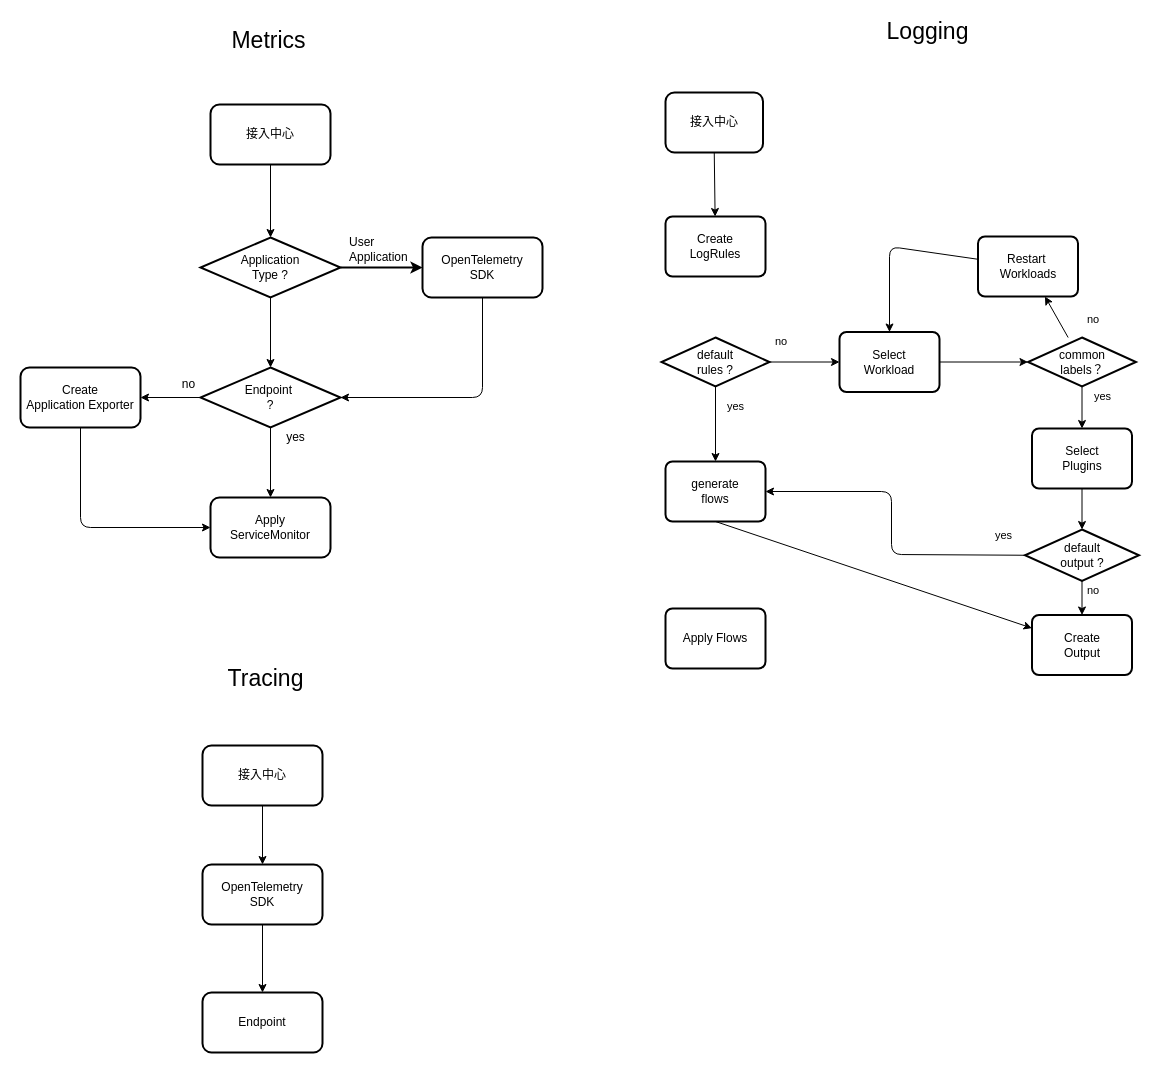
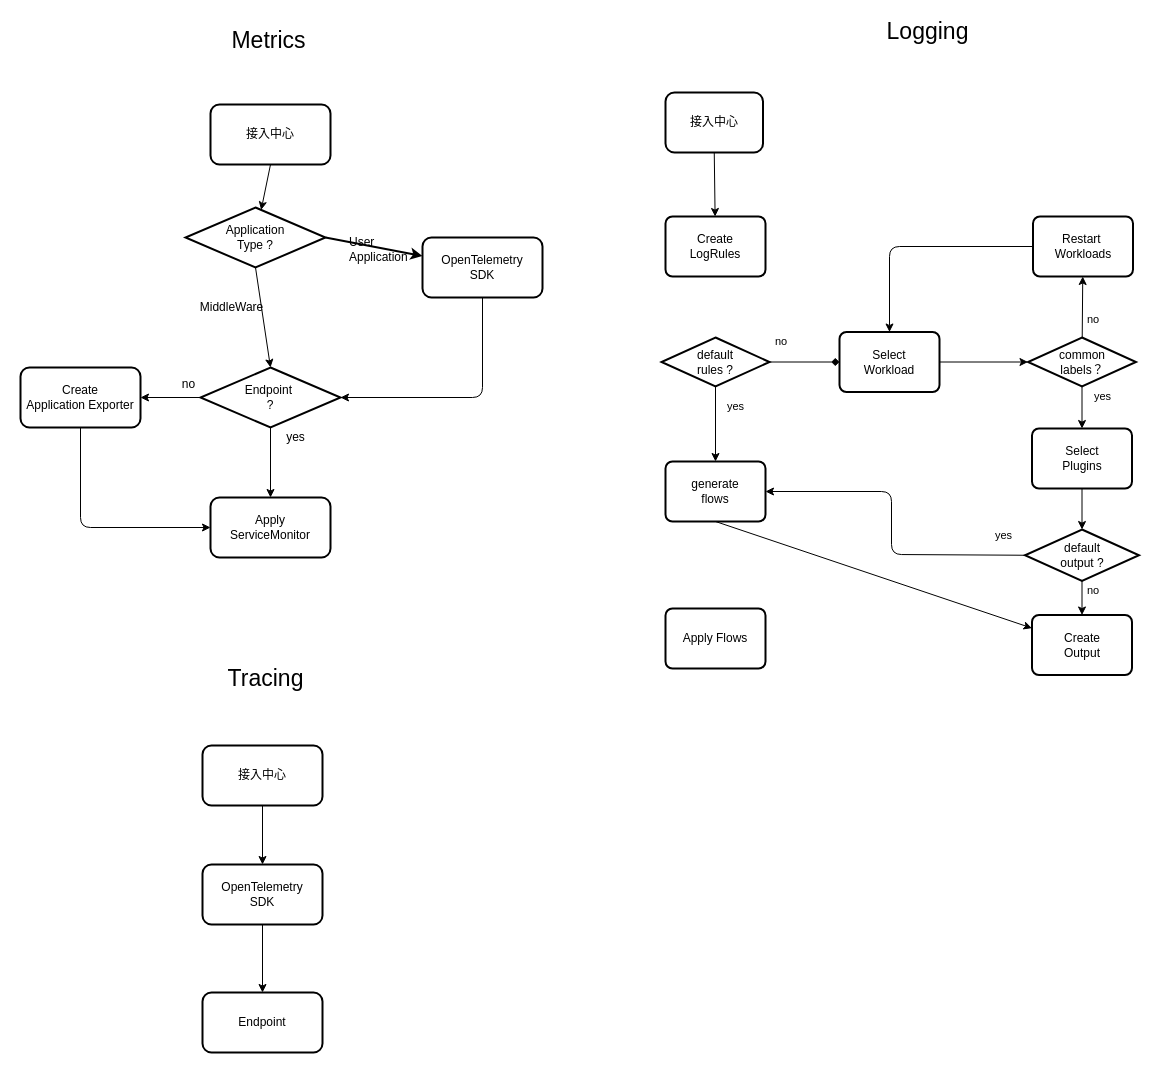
(1028, 267) -> (1083, 247)
(271, 268) -> (256, 238)
none -> (232, 308)
(831, 362) -> (830, 362)
